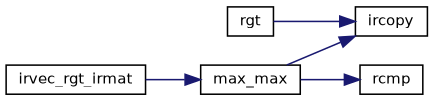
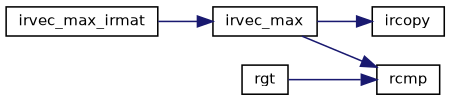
(306, 21) -> (325, 80)
(76, 80) -> (82, 21)
(250, 80) -> (265, 21)
